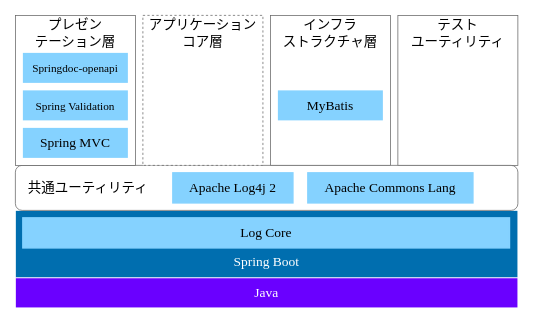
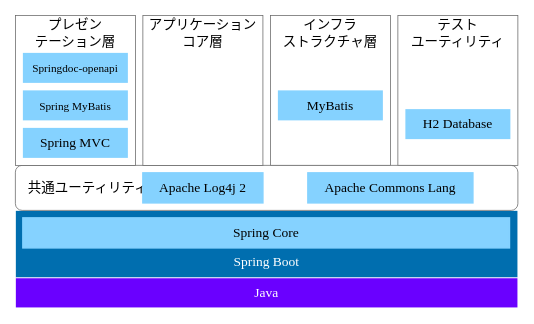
(203, 90) -> (203, 90)
(75, 105) -> (75, 105)
none -> (458, 124)
(233, 188) -> (203, 188)
(266, 233) -> (266, 233)
